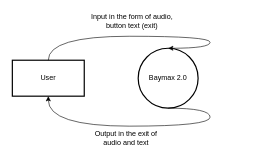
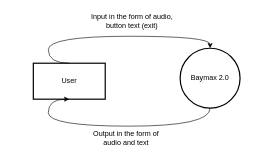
(48, 78) -> (69, 81)
(168, 78) -> (210, 78)
(126, 138) -> (126, 138)
